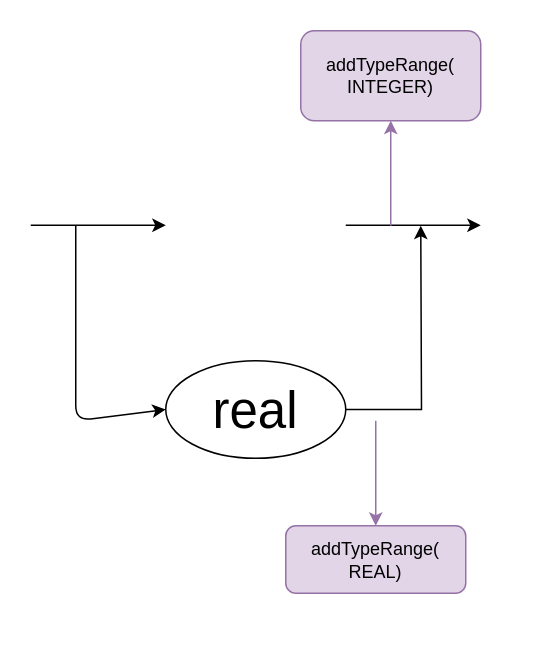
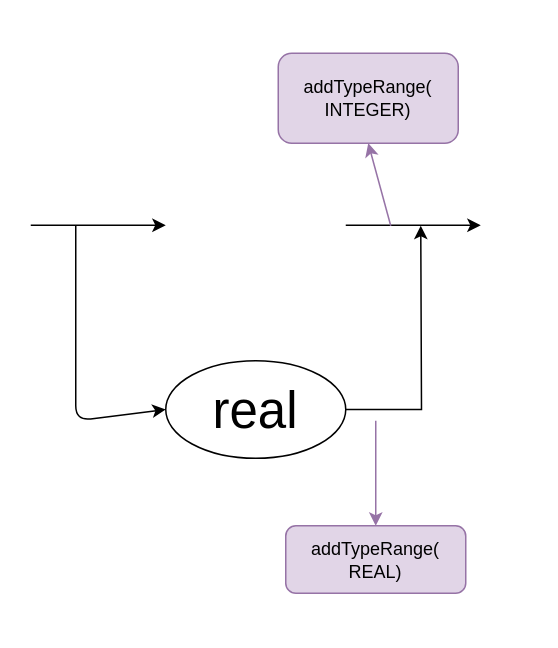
(391, 76) -> (368, 98)
